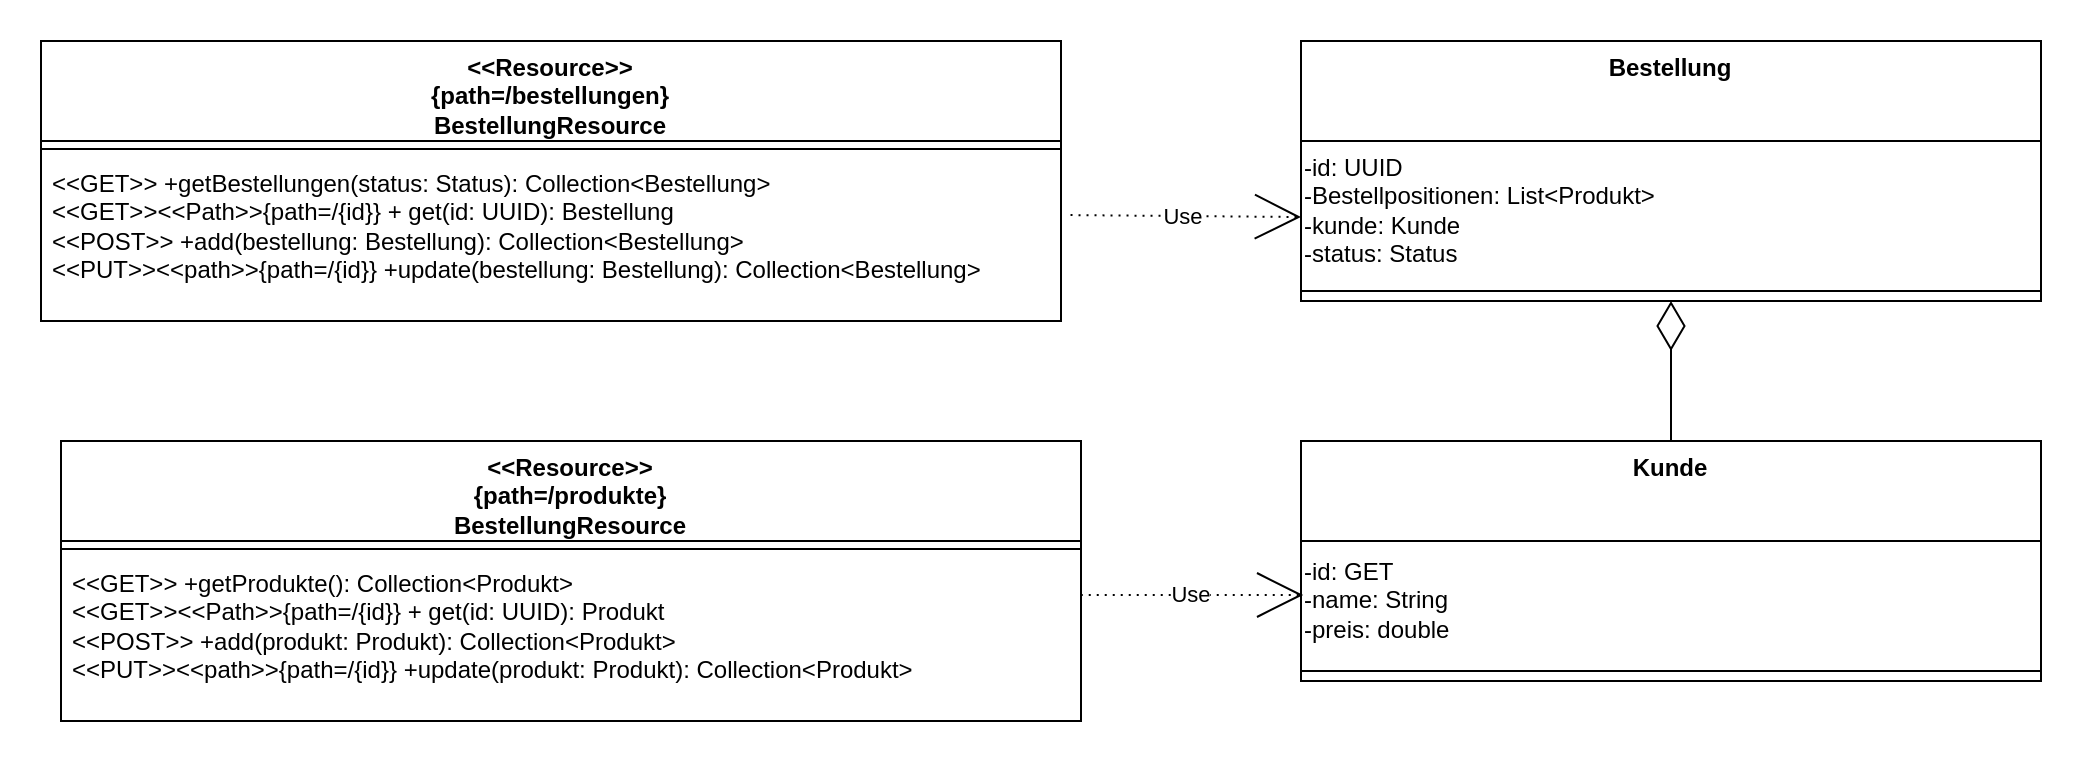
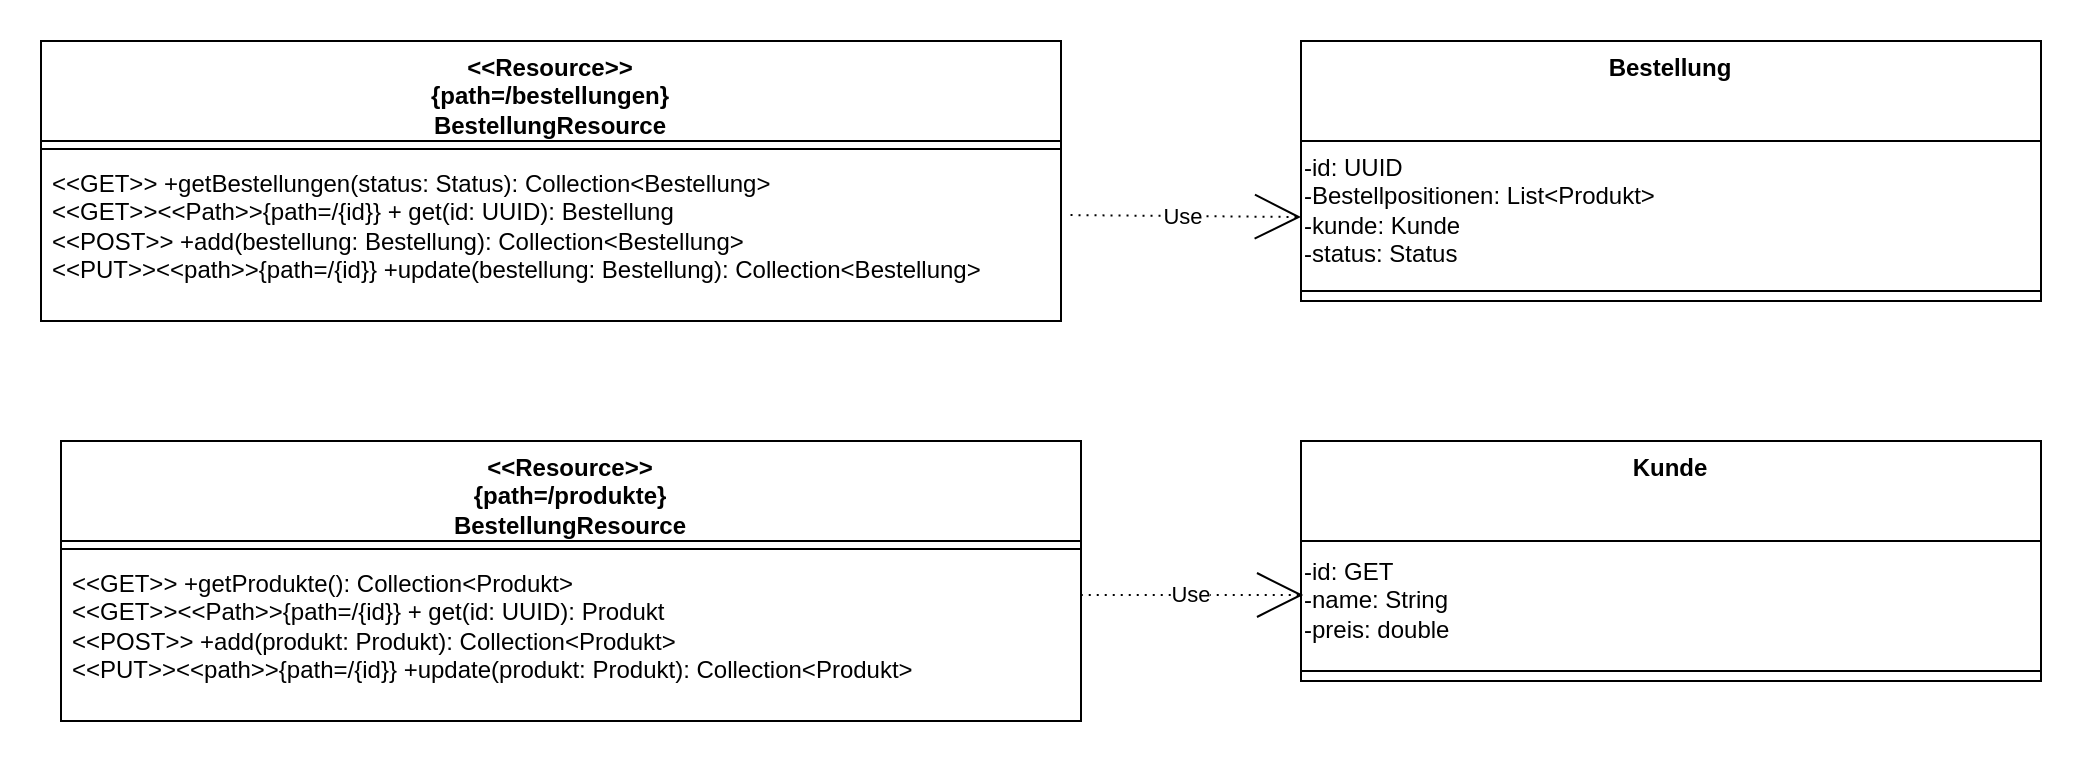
(1671, 395) -> none
